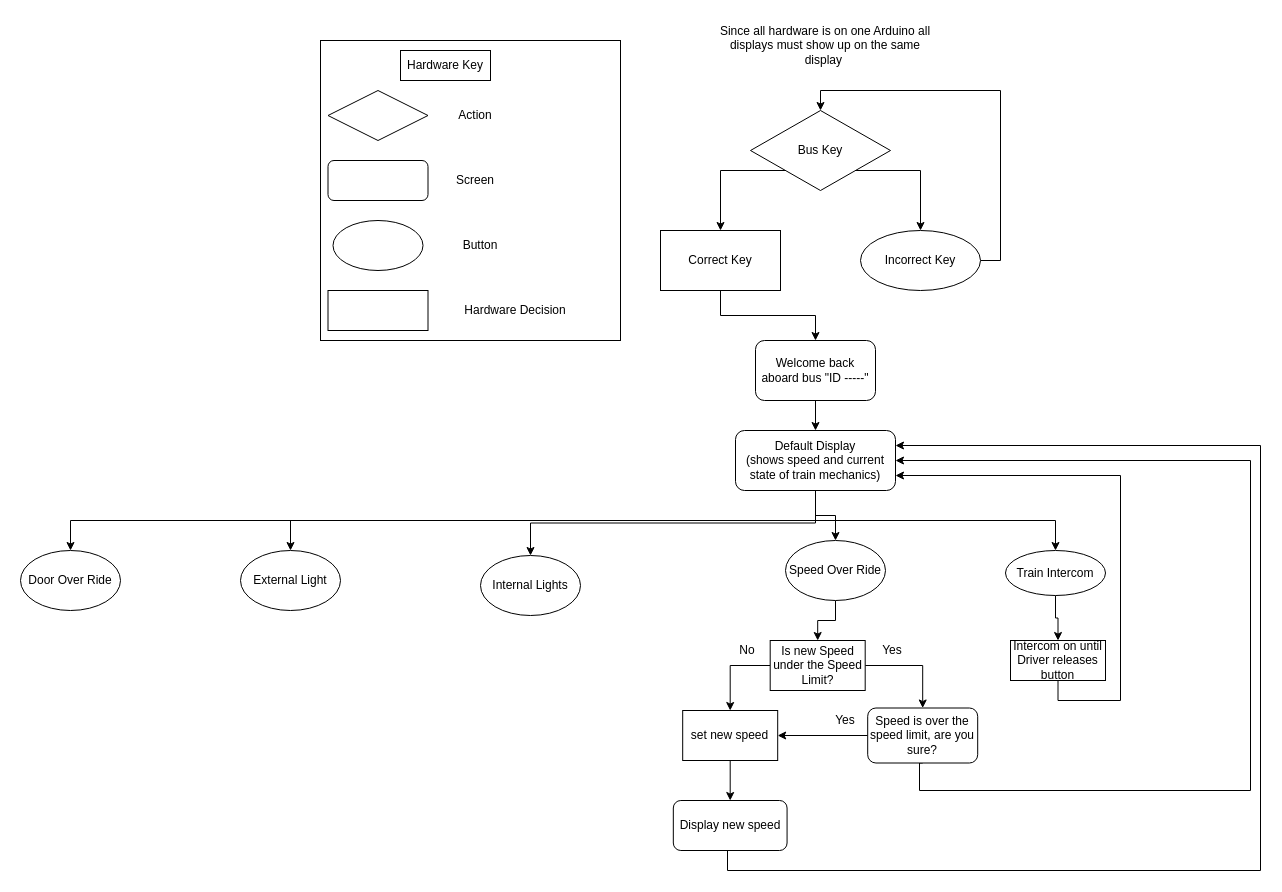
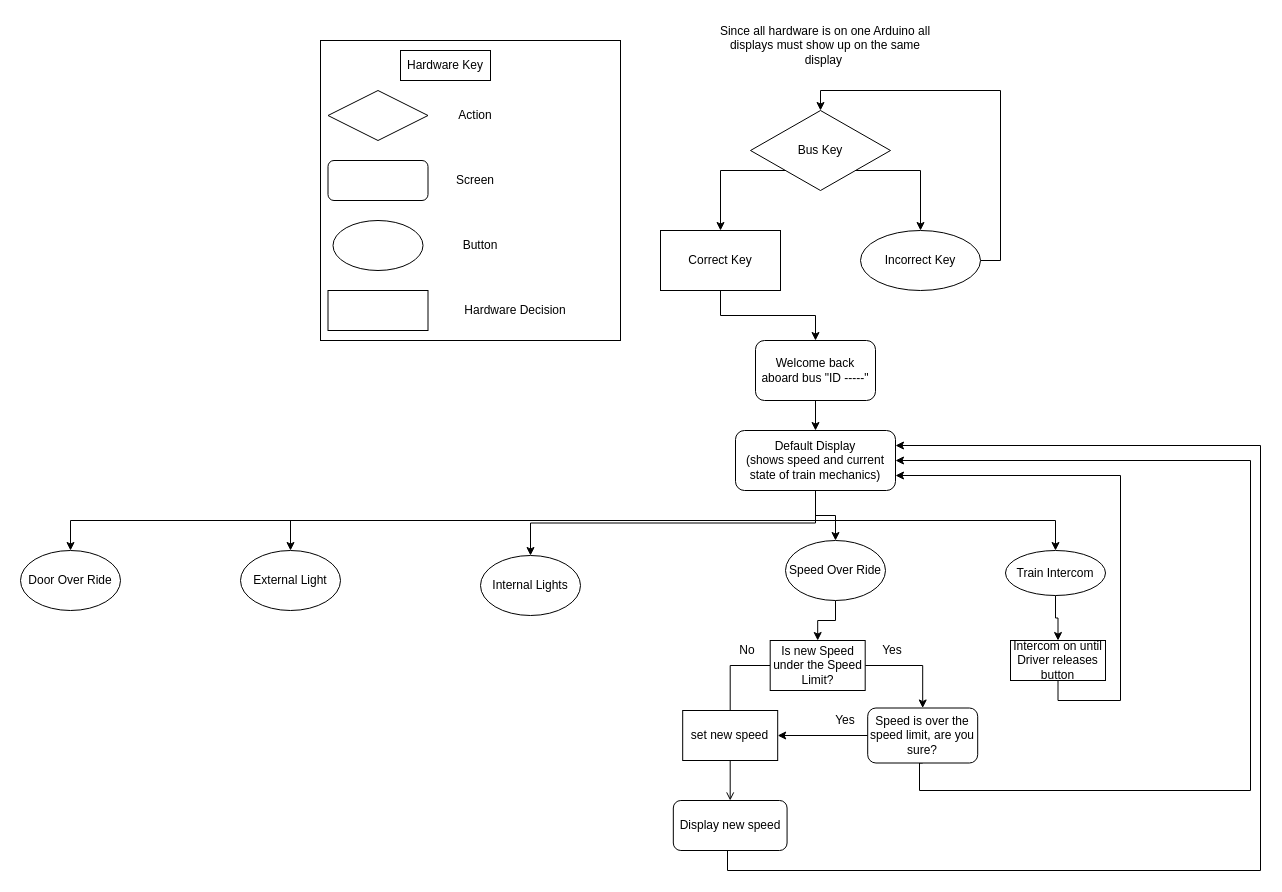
(730, 702) -> (730, 705)
(730, 792) -> (730, 794)
